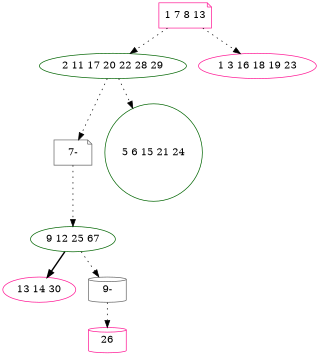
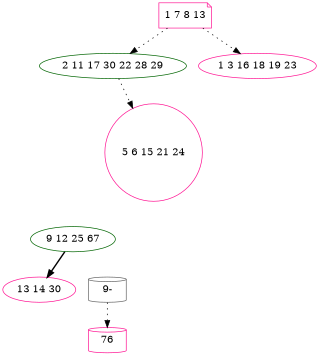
(113, 66) -> (113, 66)
(73, 153) -> none
(154, 153) -> (154, 153)
(88, 261) -> none
(107, 340) -> (107, 340)
